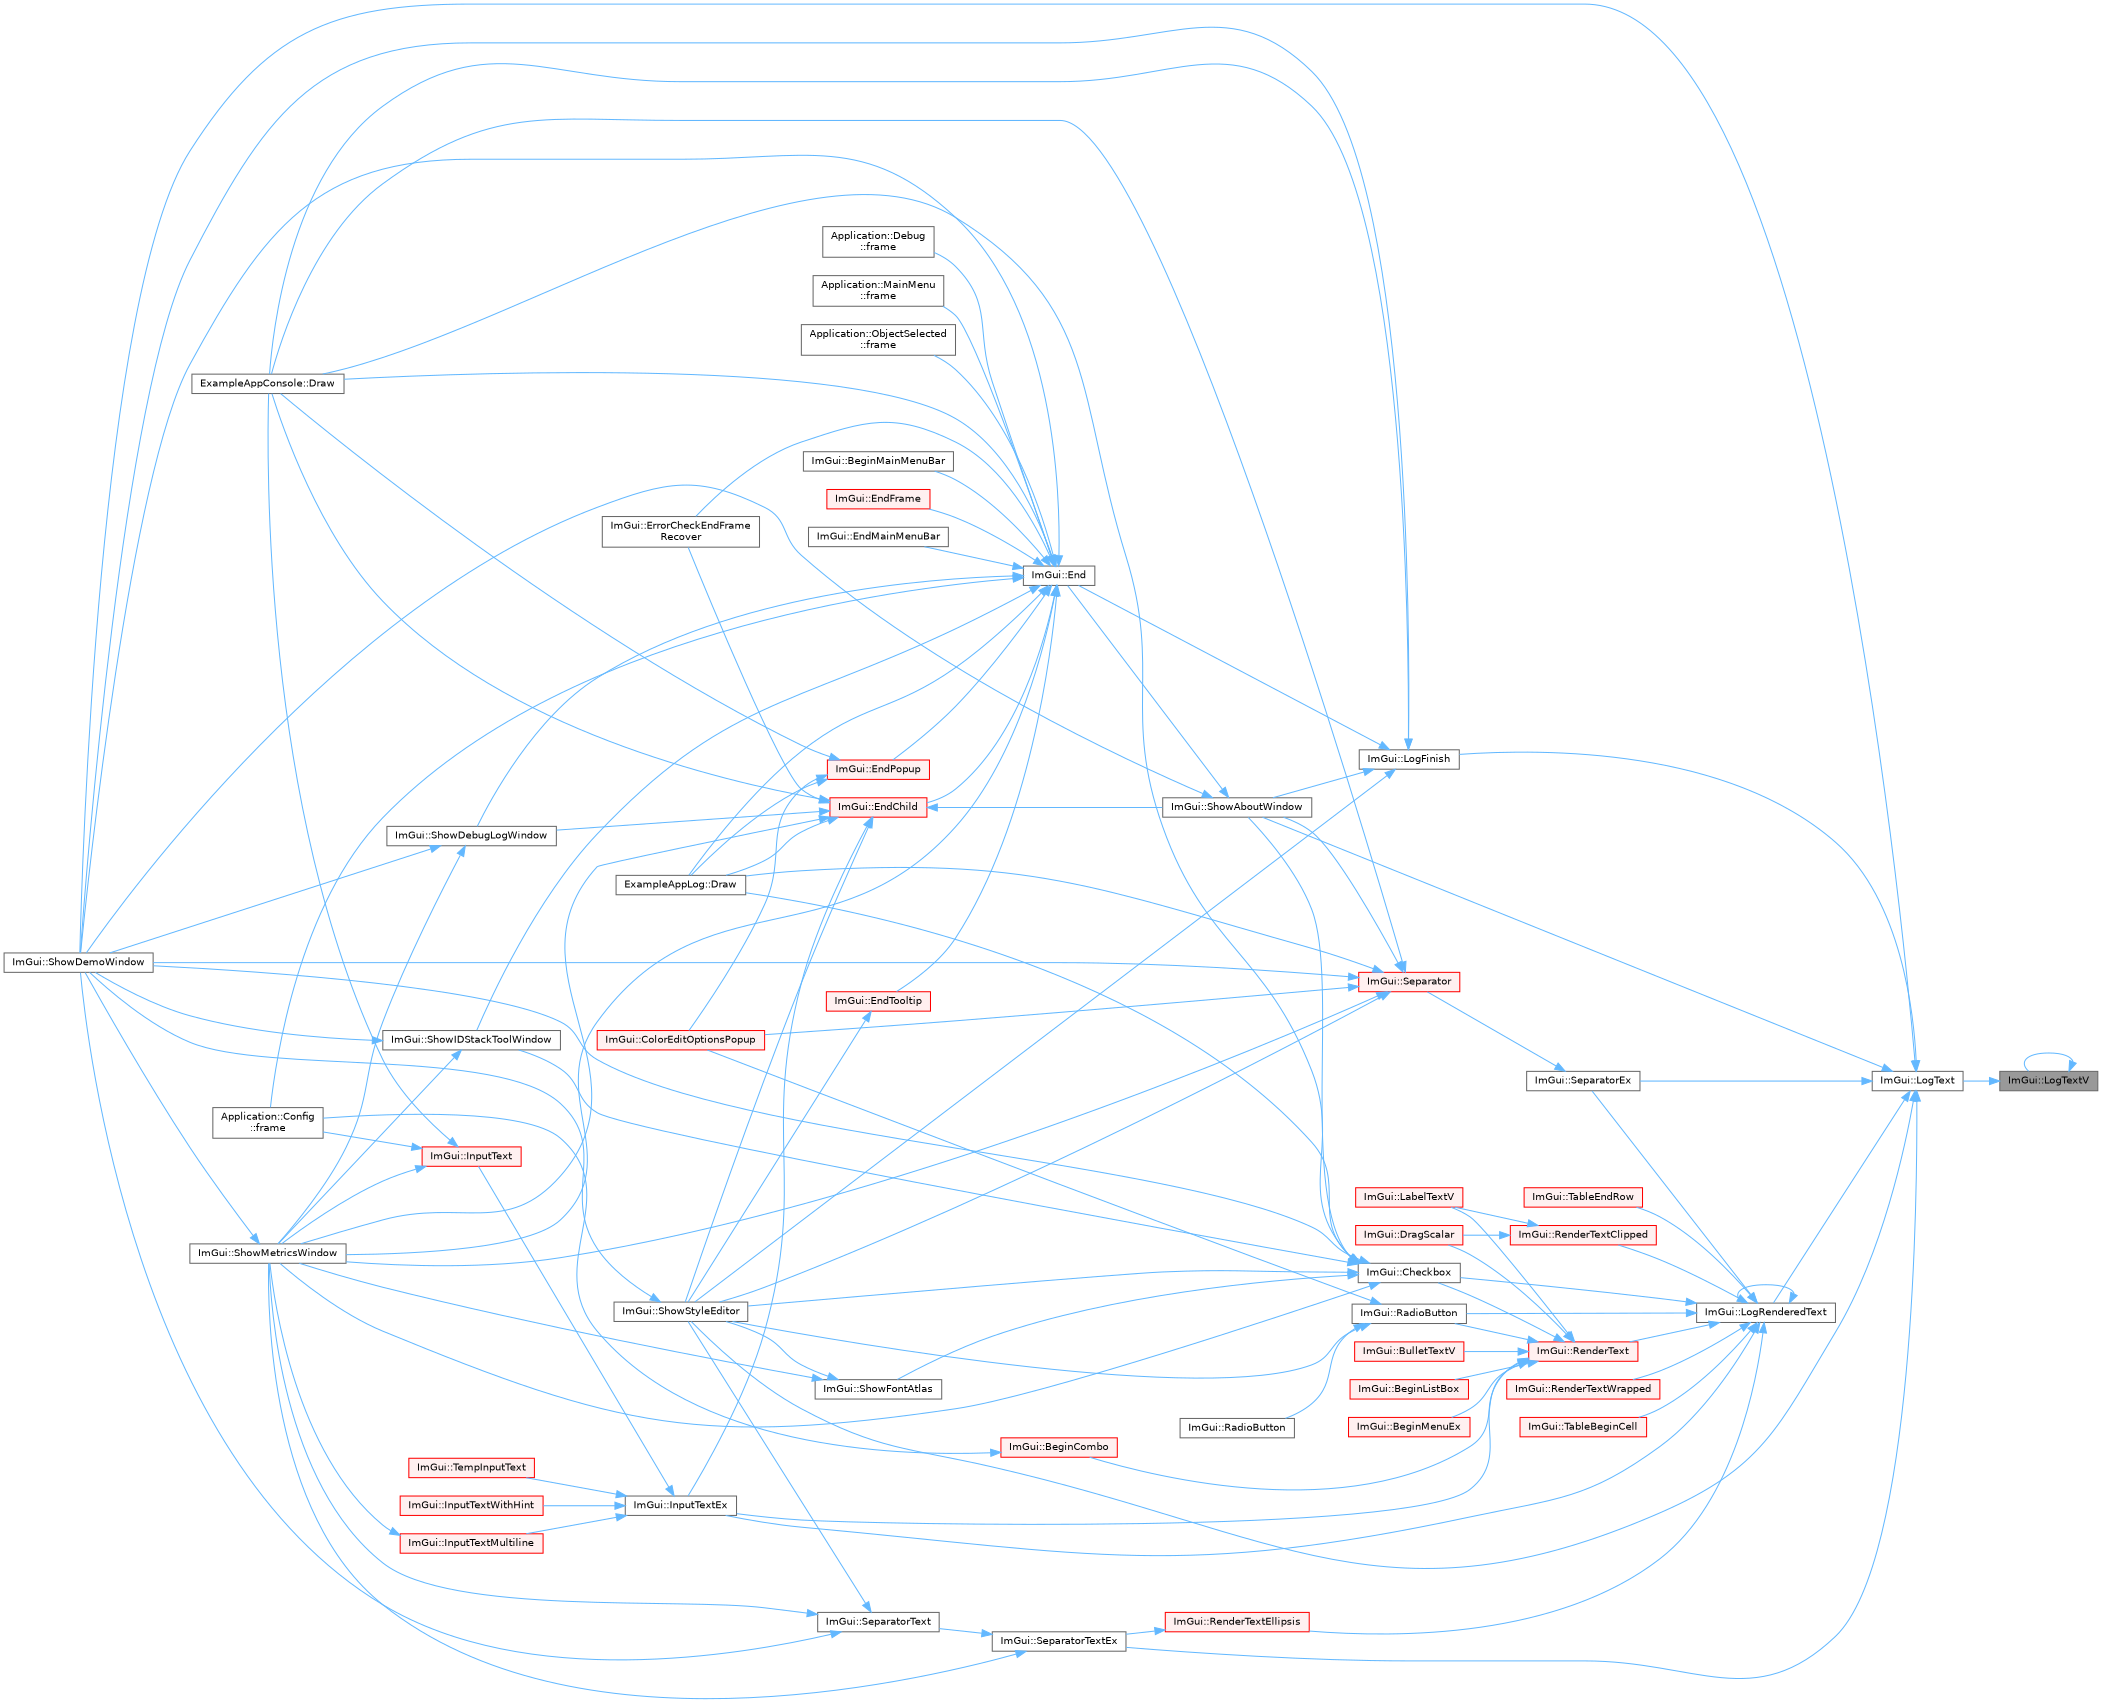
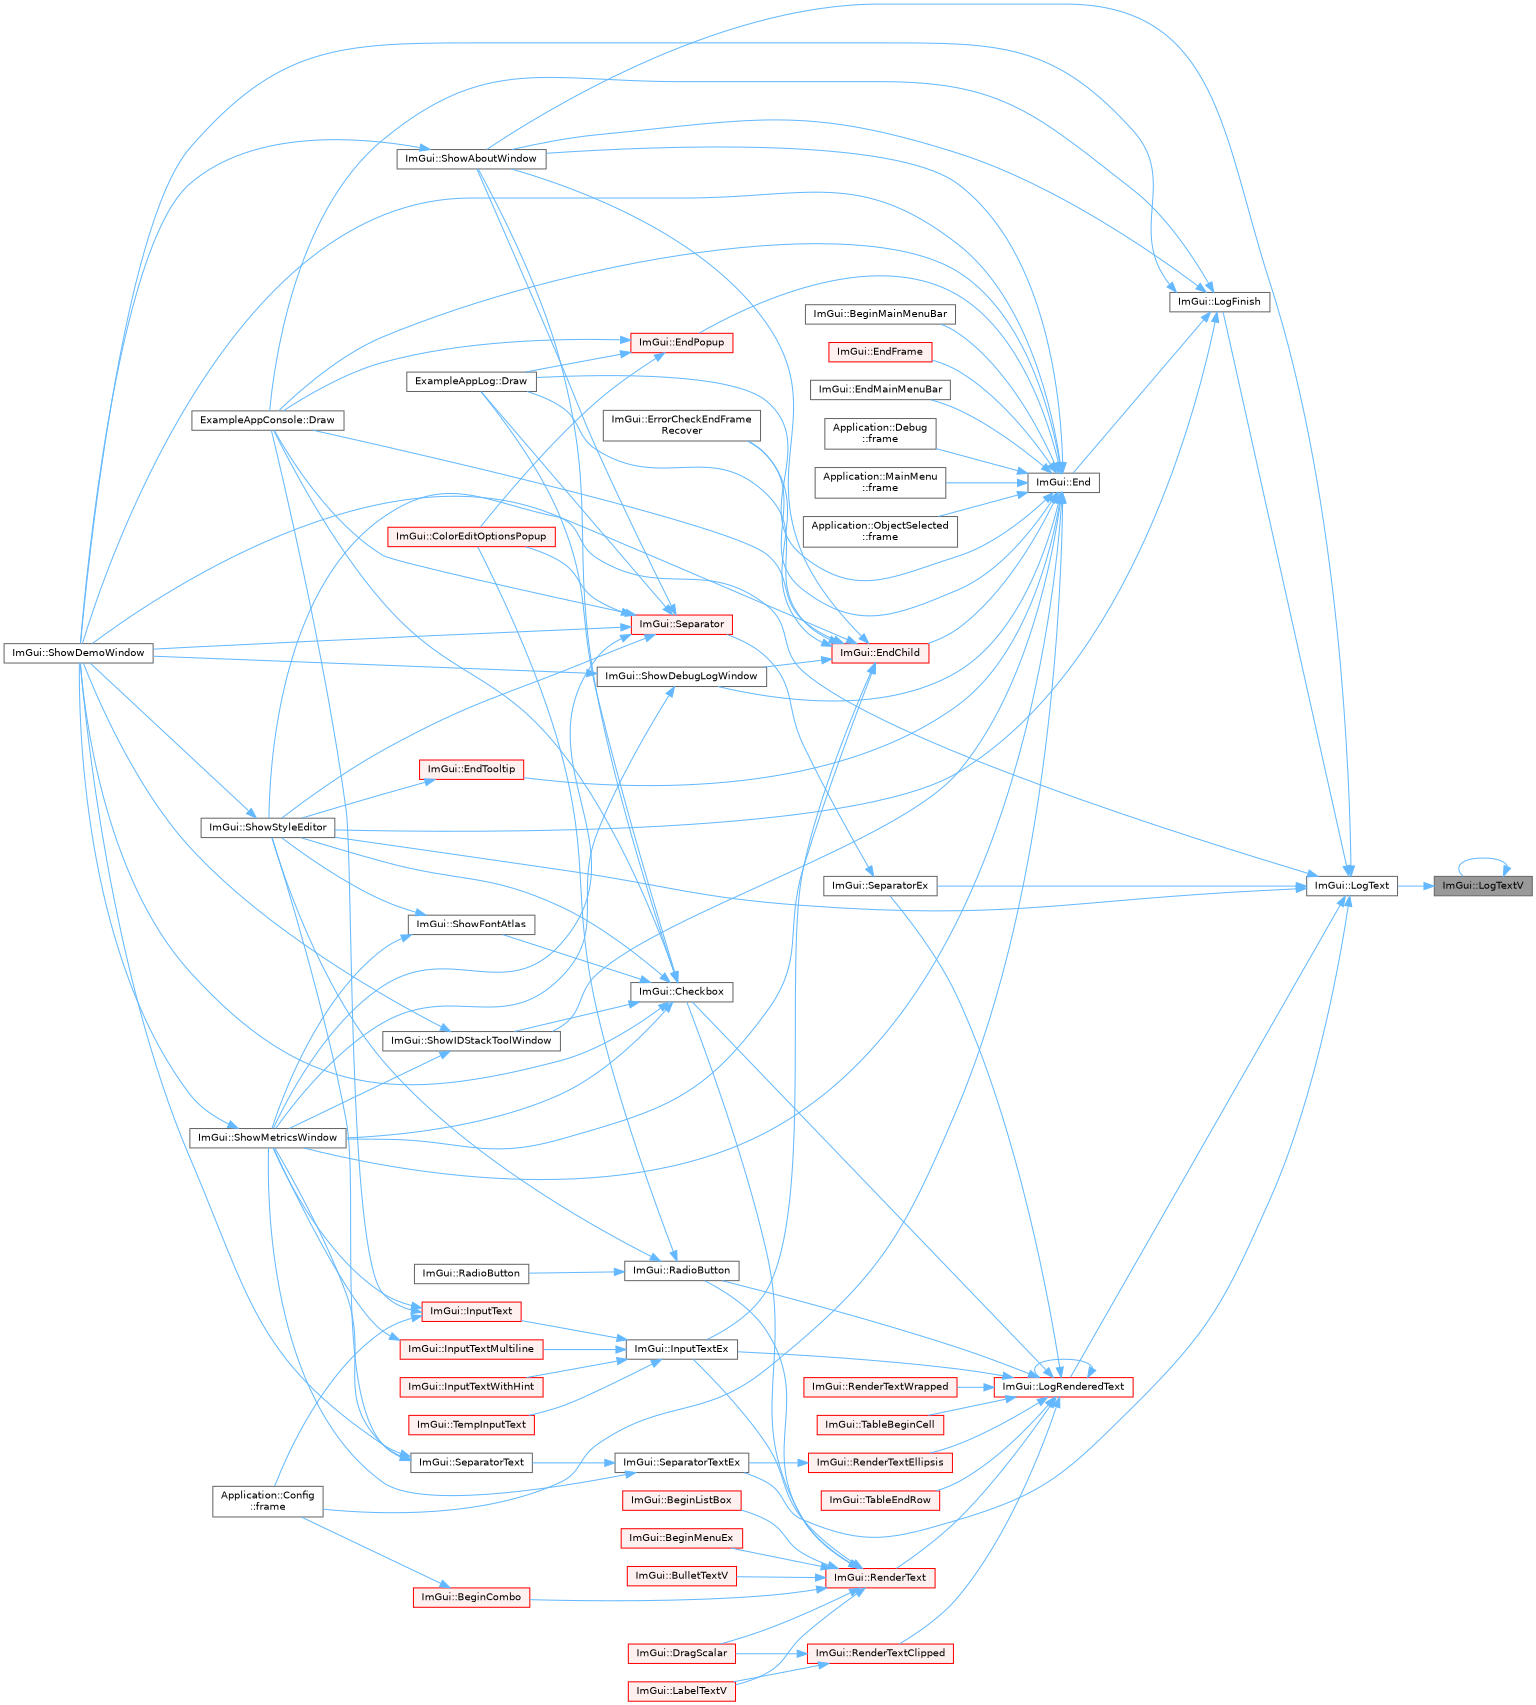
(1149, 693) -> (907, 164)
(1766, 1313) -> (1064, 1387)
